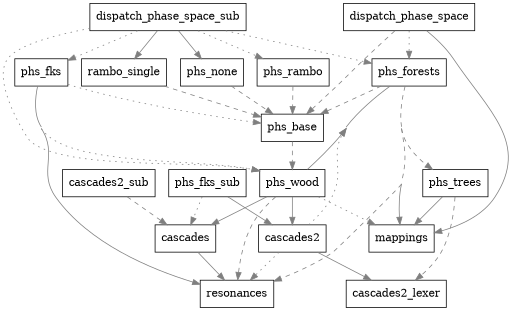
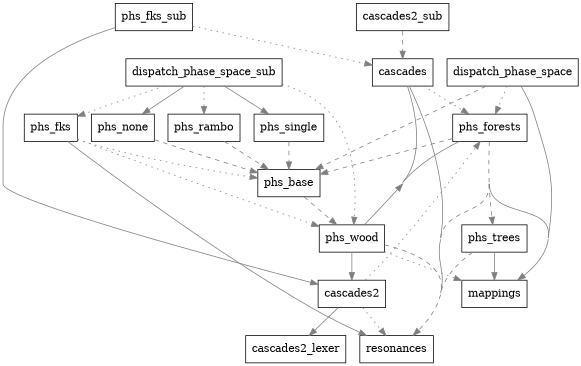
(295, 46) -> (443, 98)
(124, 72) -> (289, 128)
(447, 240) -> (453, 270)
